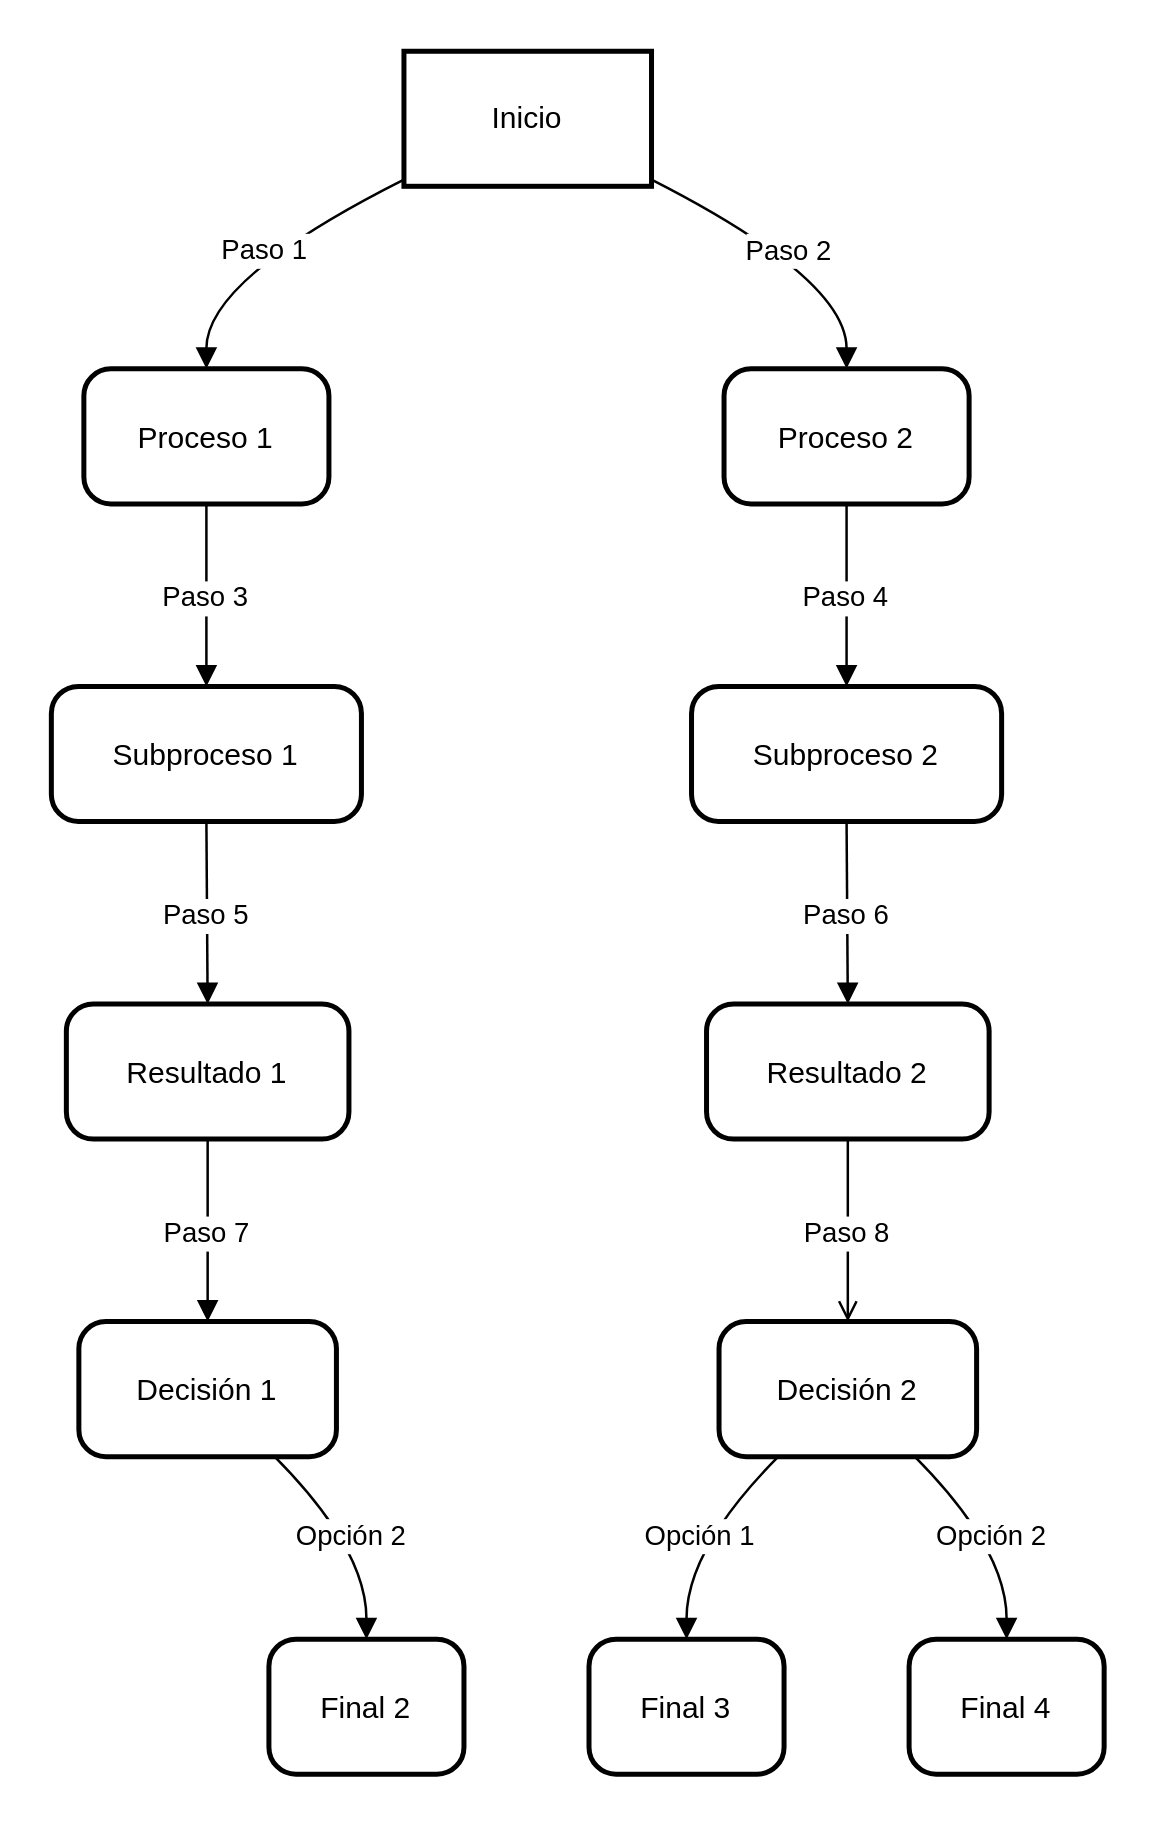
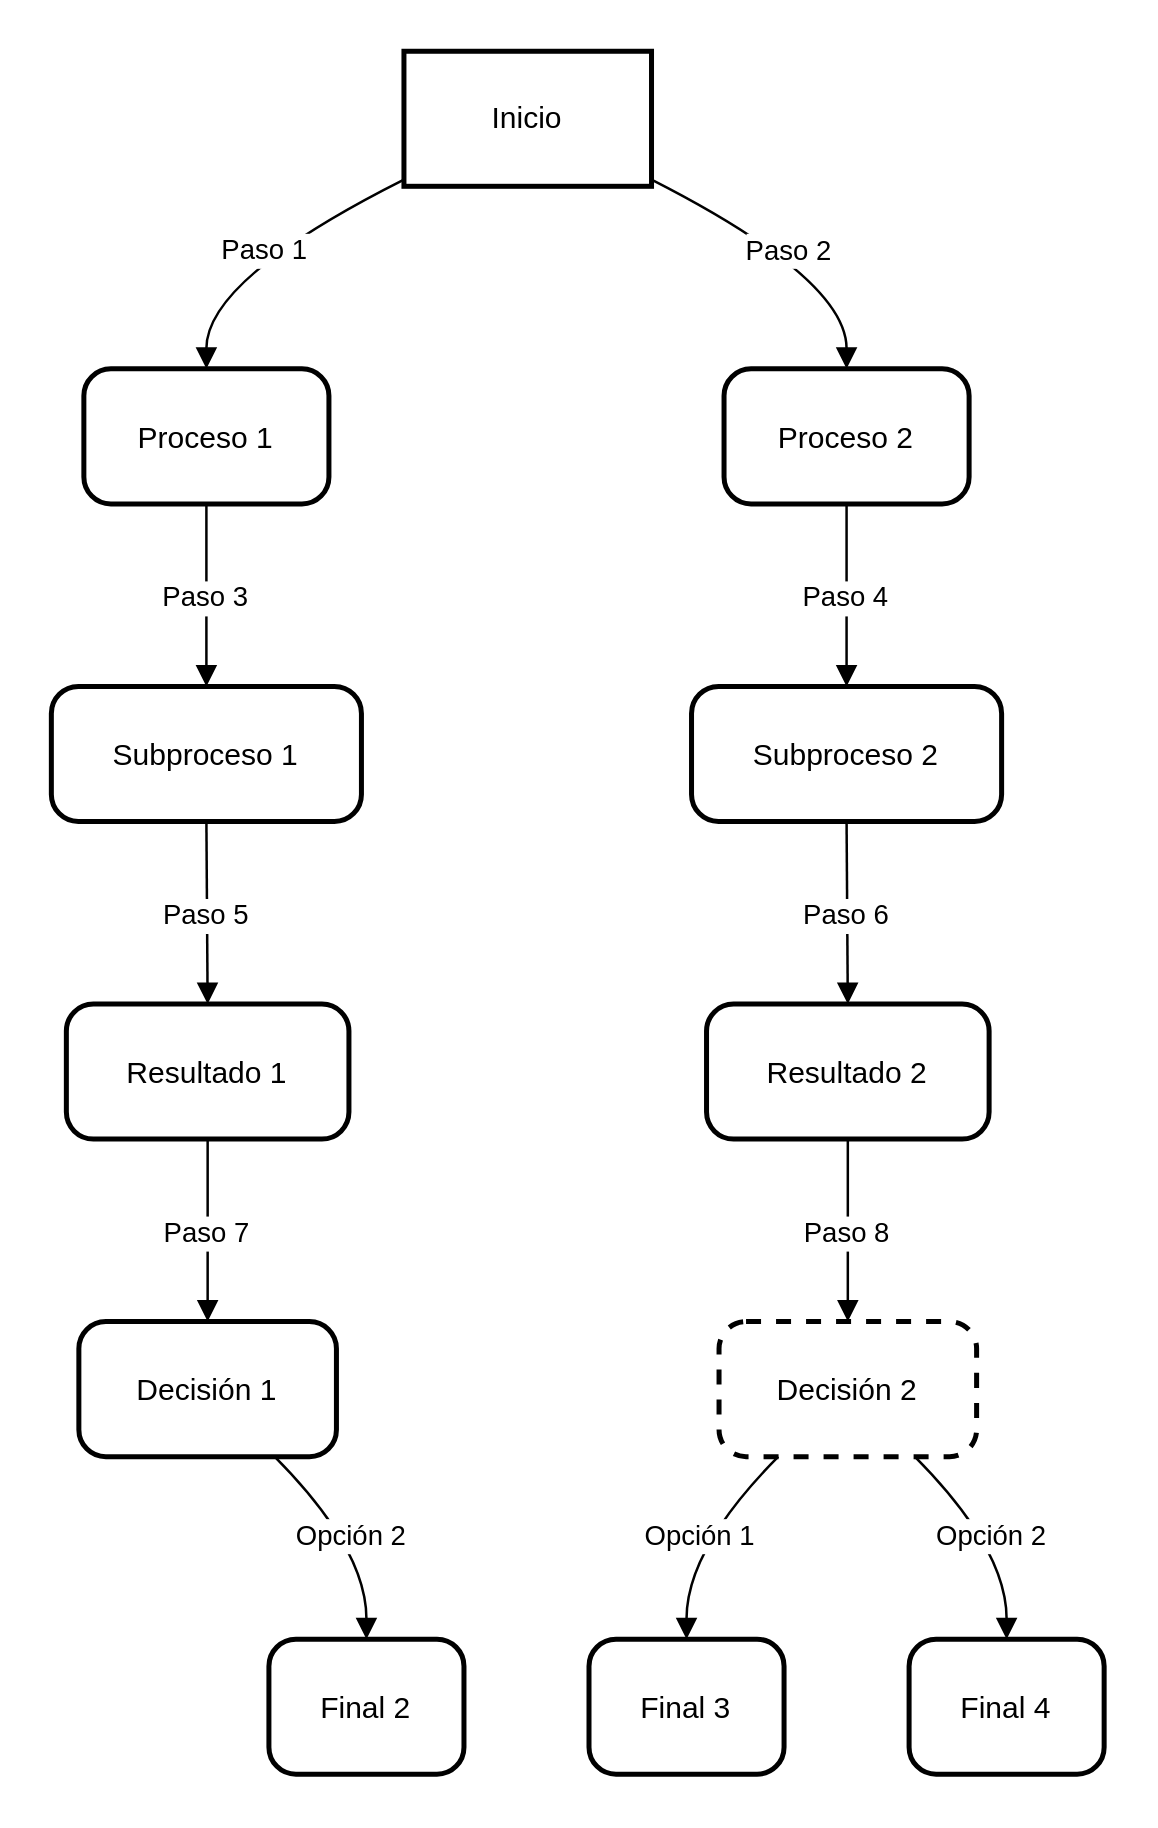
(848, 1305) -> (848, 1299)
(848, 1389) -> (848, 1389)
